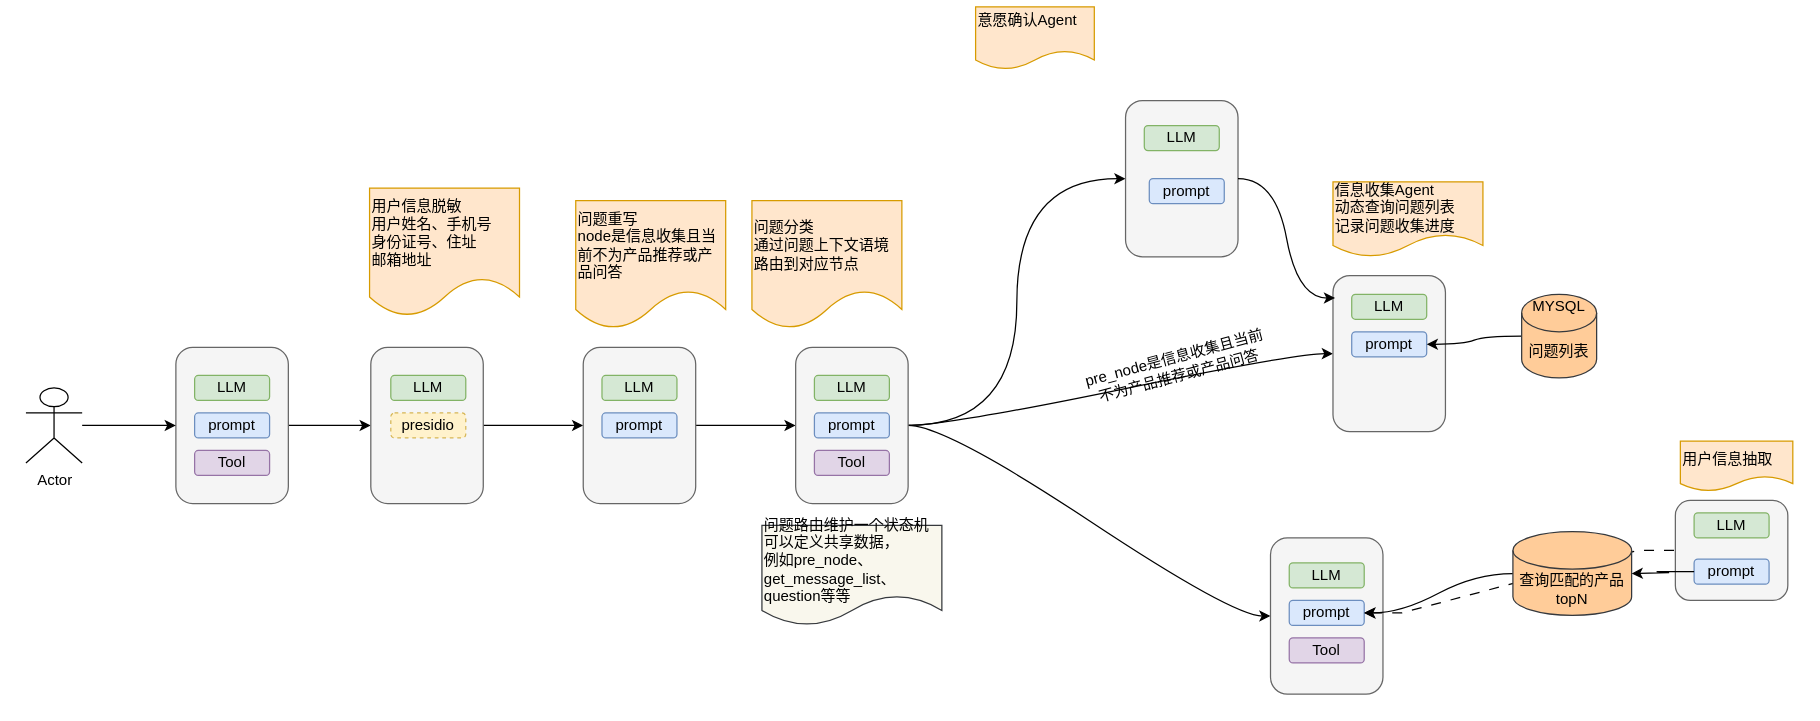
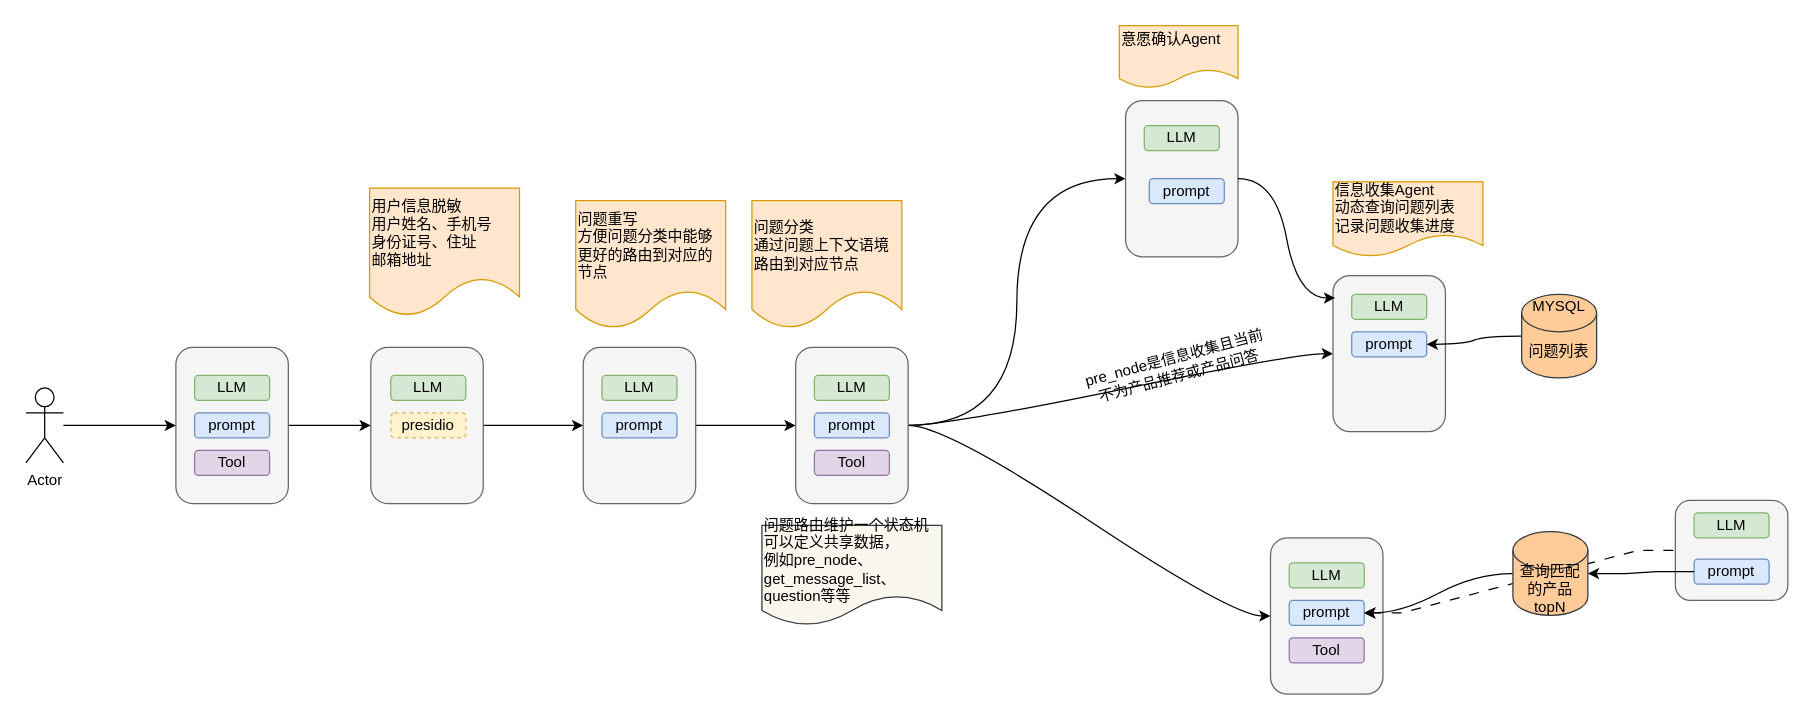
(1035, 38) -> (1179, 57)
(652, 246) -> (652, 246)
(54, 426) -> (44, 426)
(1737, 466) -> none
(1573, 574) -> (1551, 574)
